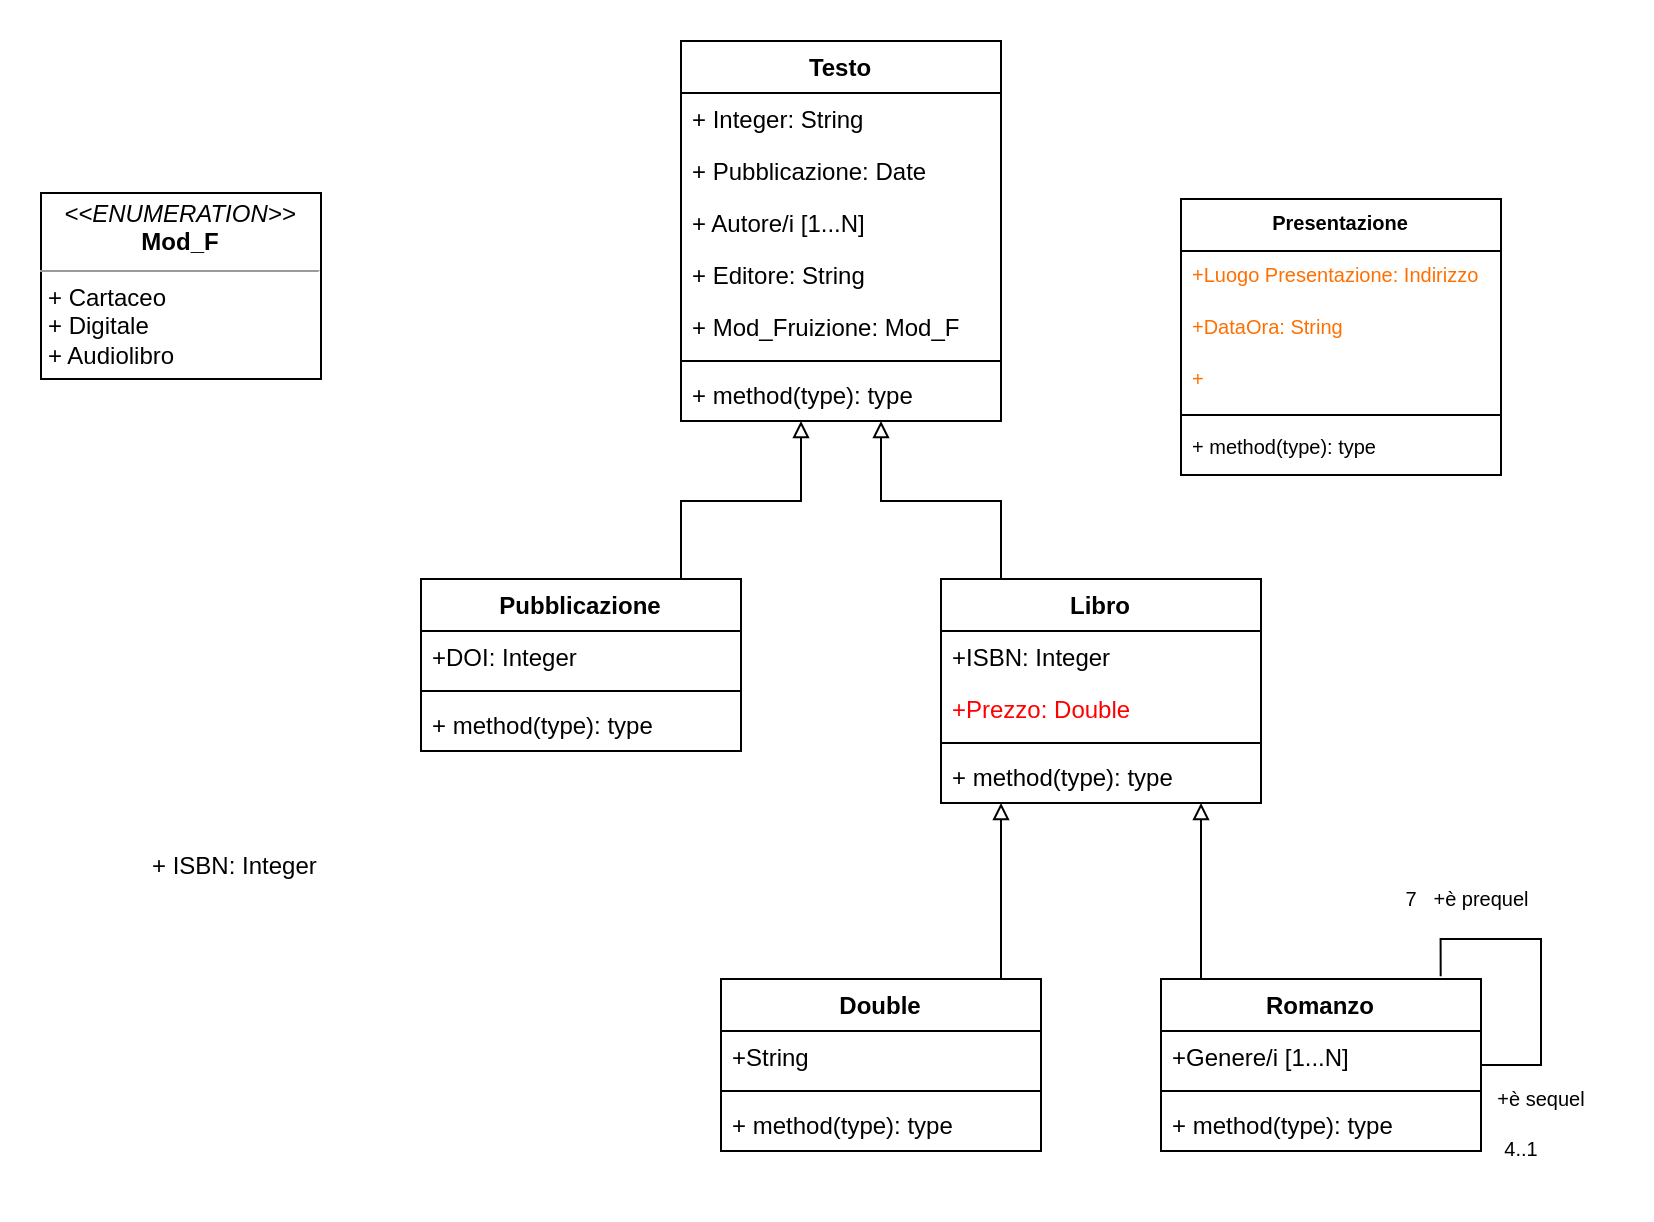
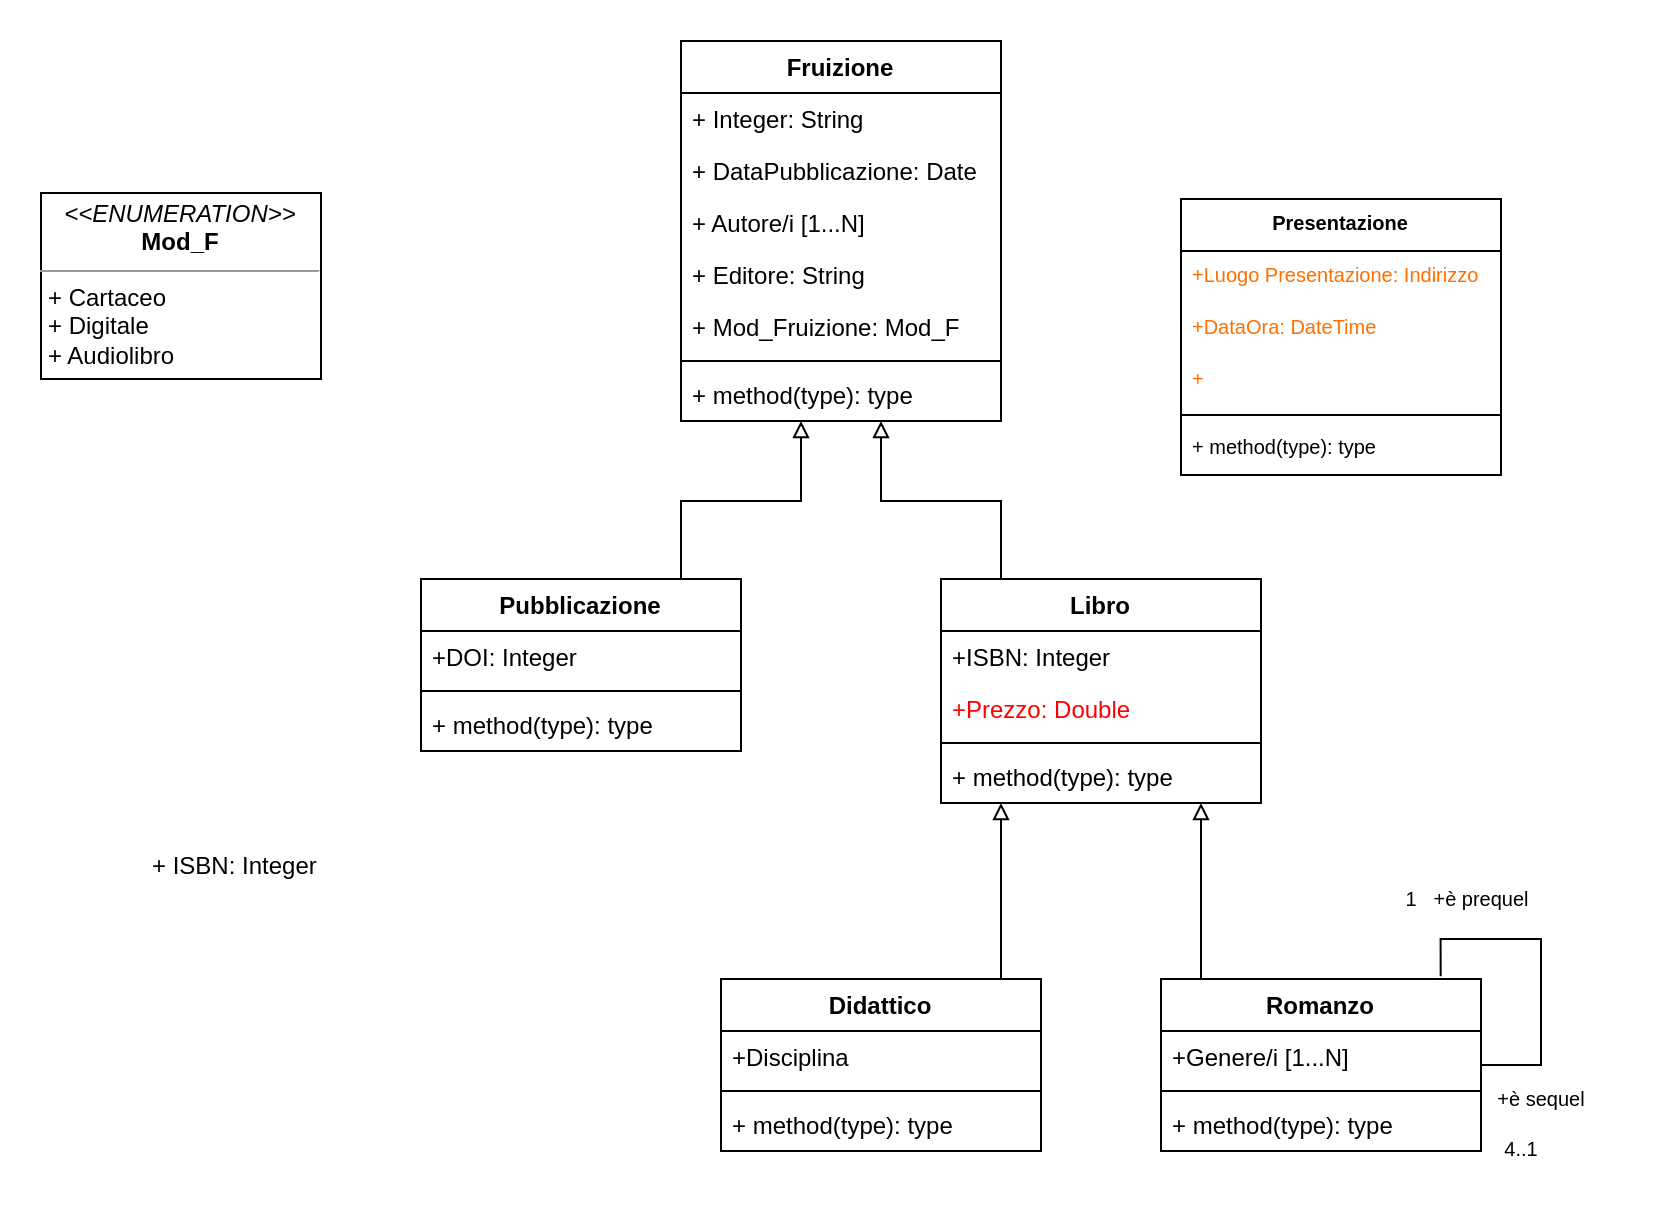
(840, 68) -> (840, 68)
(814, 172) -> (841, 172)
(1274, 327) -> (1285, 327)
(1412, 899) -> (1412, 899)
(880, 1006) -> (880, 1006)
(776, 1058) -> (793, 1058)
